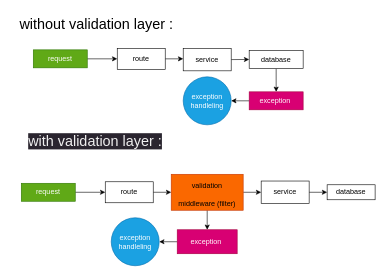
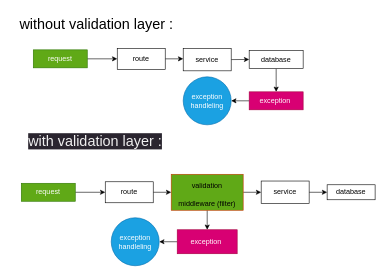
(207, 192) -> (207, 192)
